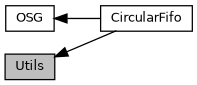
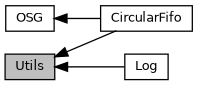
none -> (146, 67)
